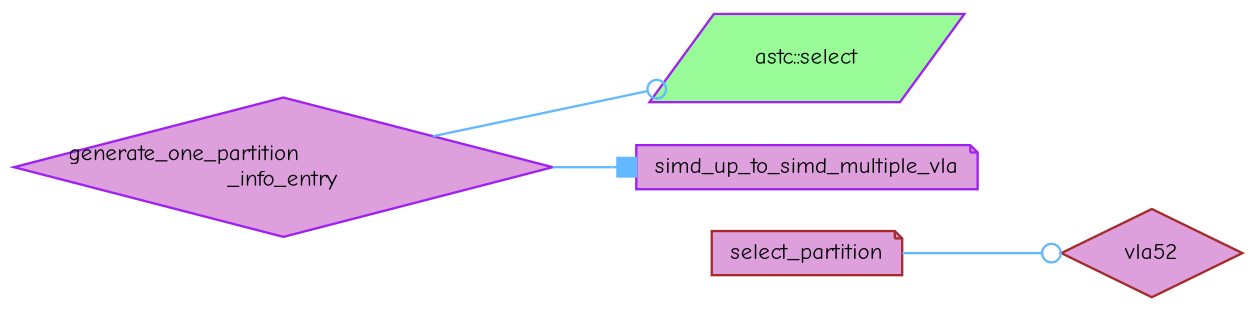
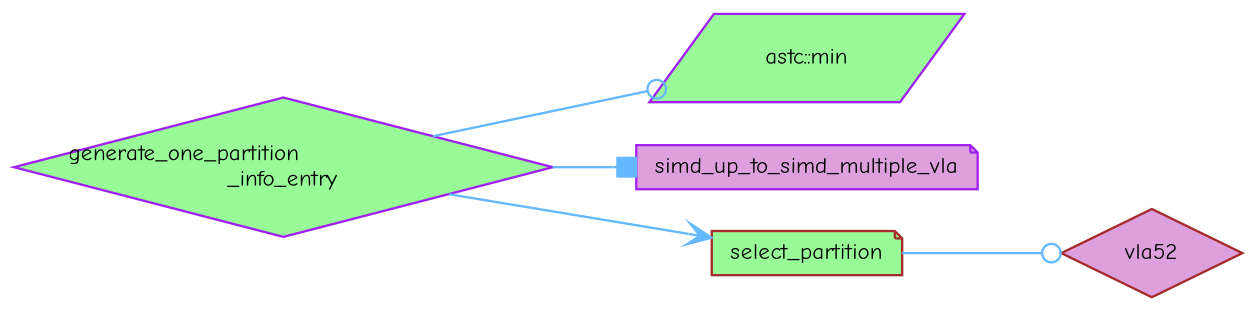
(807, 58) -> (807, 58)
(283, 167) -> (283, 167)
none -> (569, 214)
(807, 253) -> (807, 253)
